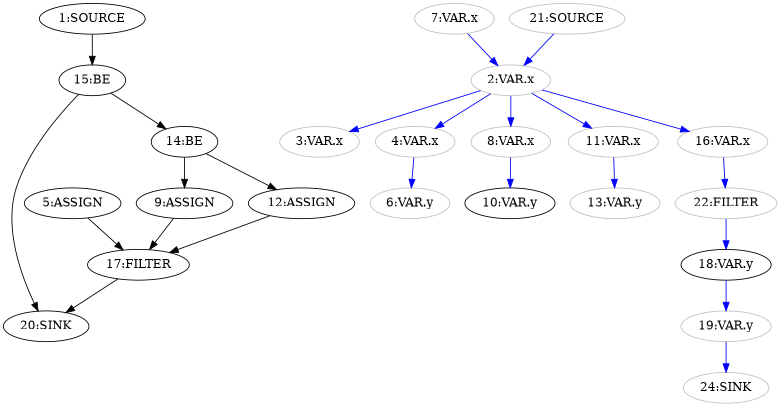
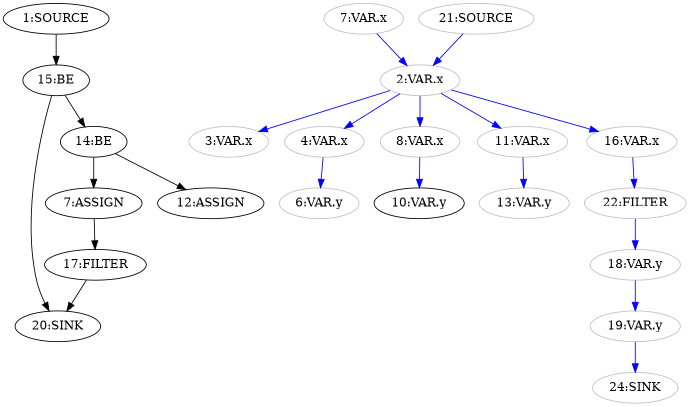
(73, 203) -> none
(185, 203) -> (94, 203)
(224, 233) -> none
(726, 265) -> (635, 265)
